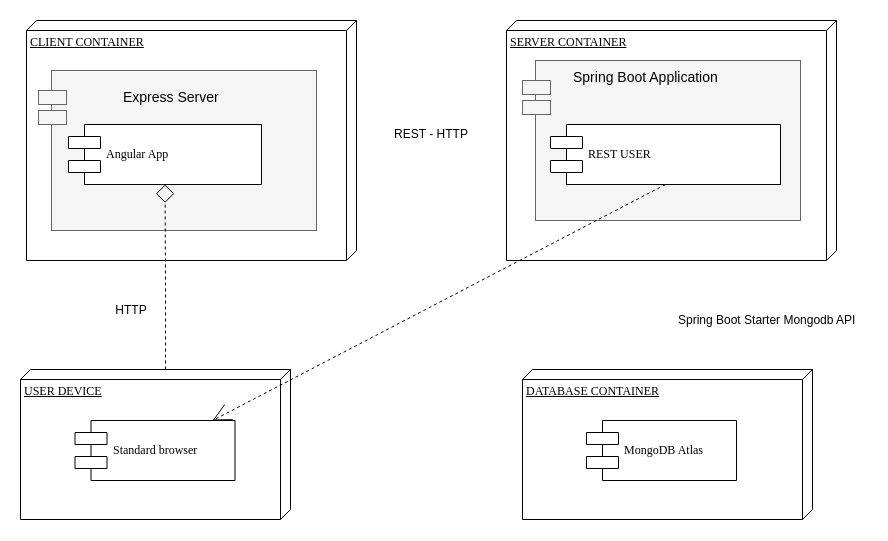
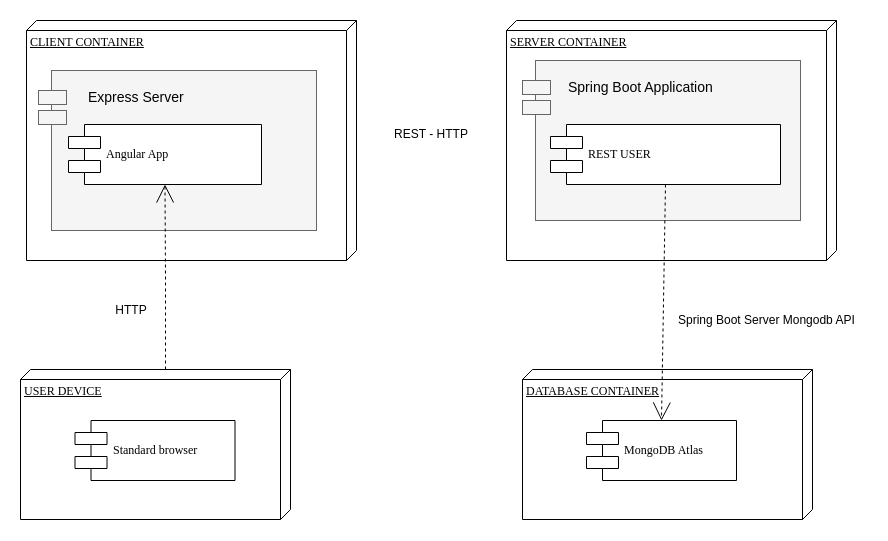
(663, 78) -> (658, 88)
(182, 98) -> (147, 98)
(165, 203) -> (165, 195)
(440, 302) -> (664, 301)
(775, 321) -> (772, 321)
